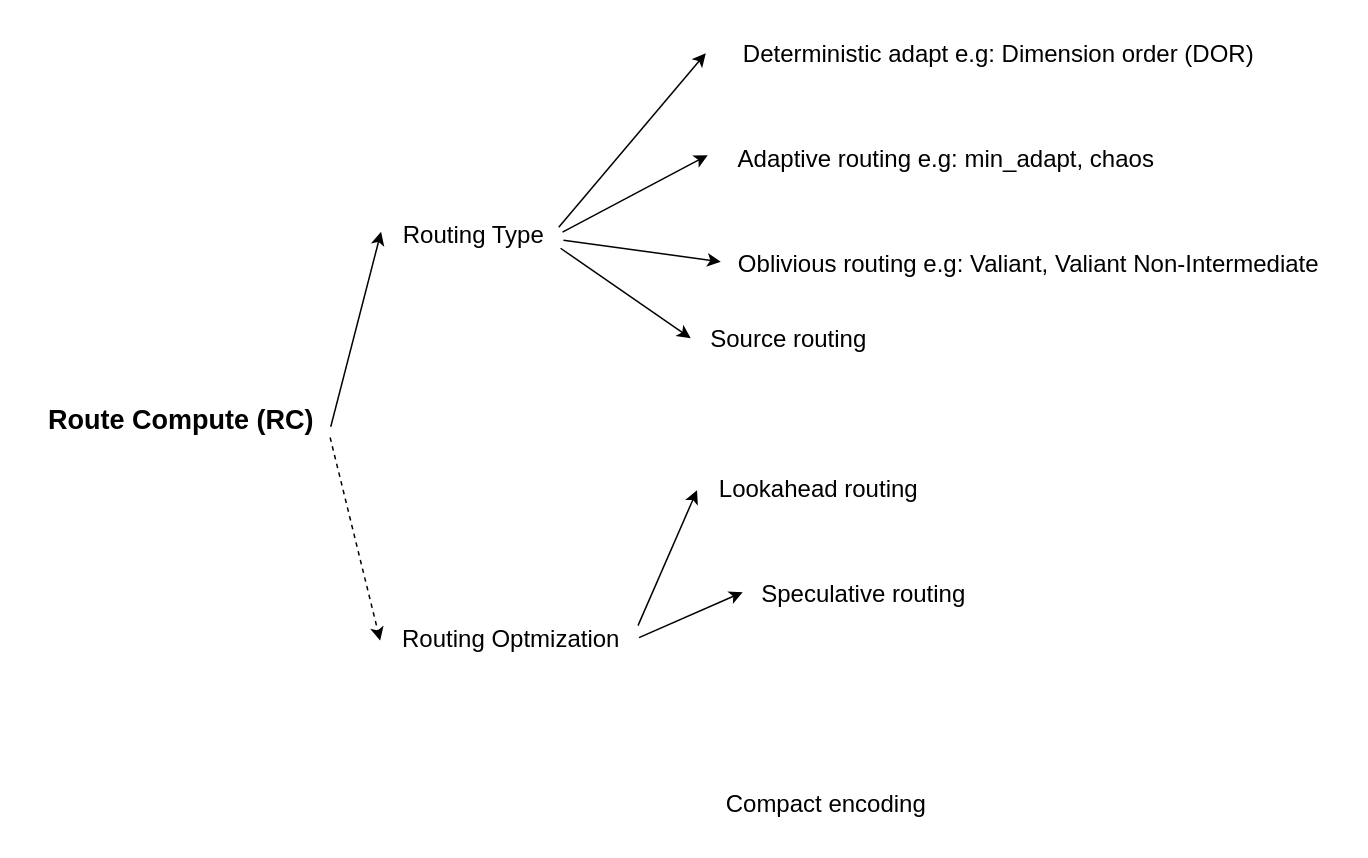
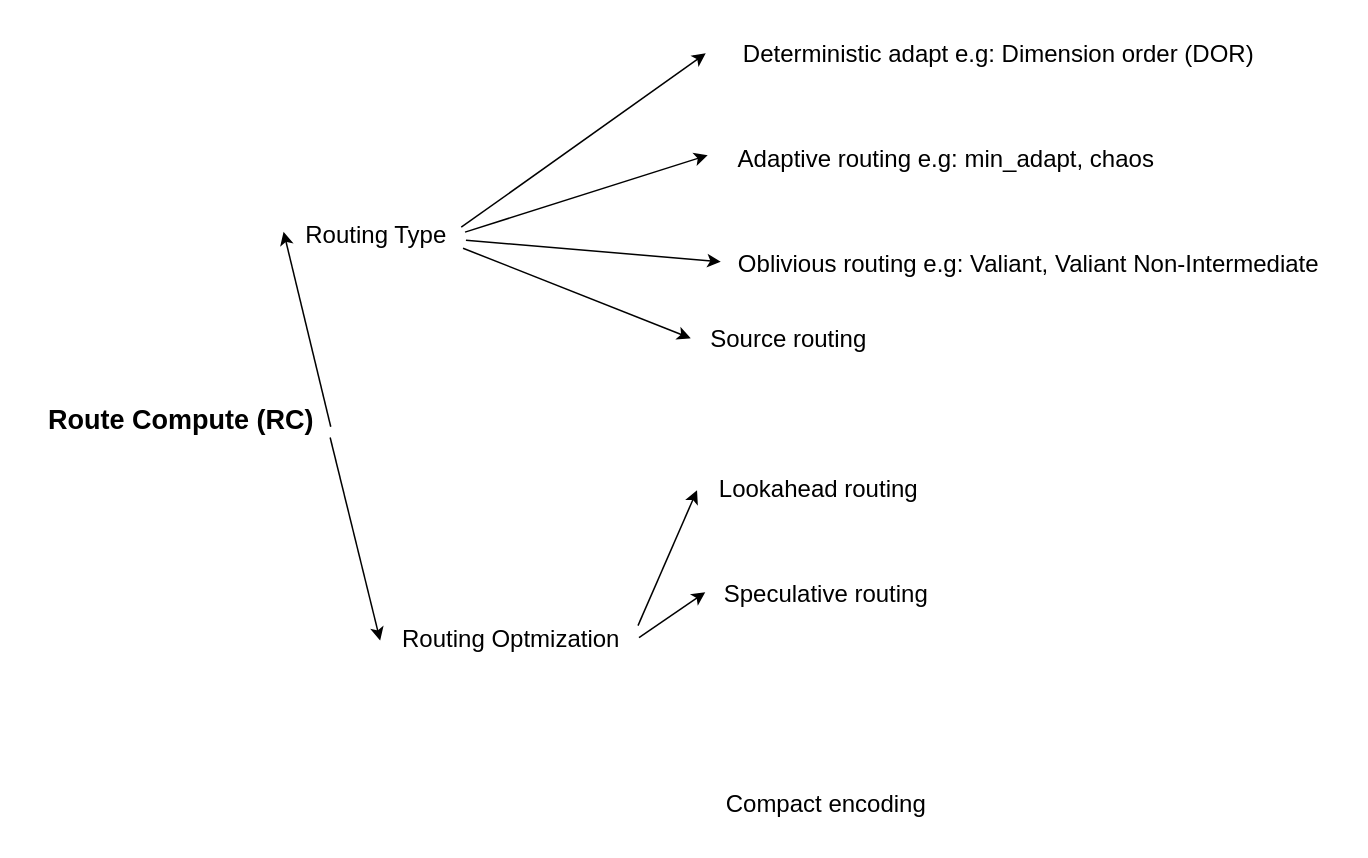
(473, 235) -> (376, 235)
(354, 536) -> (354, 536)
(863, 593) -> (826, 593)
